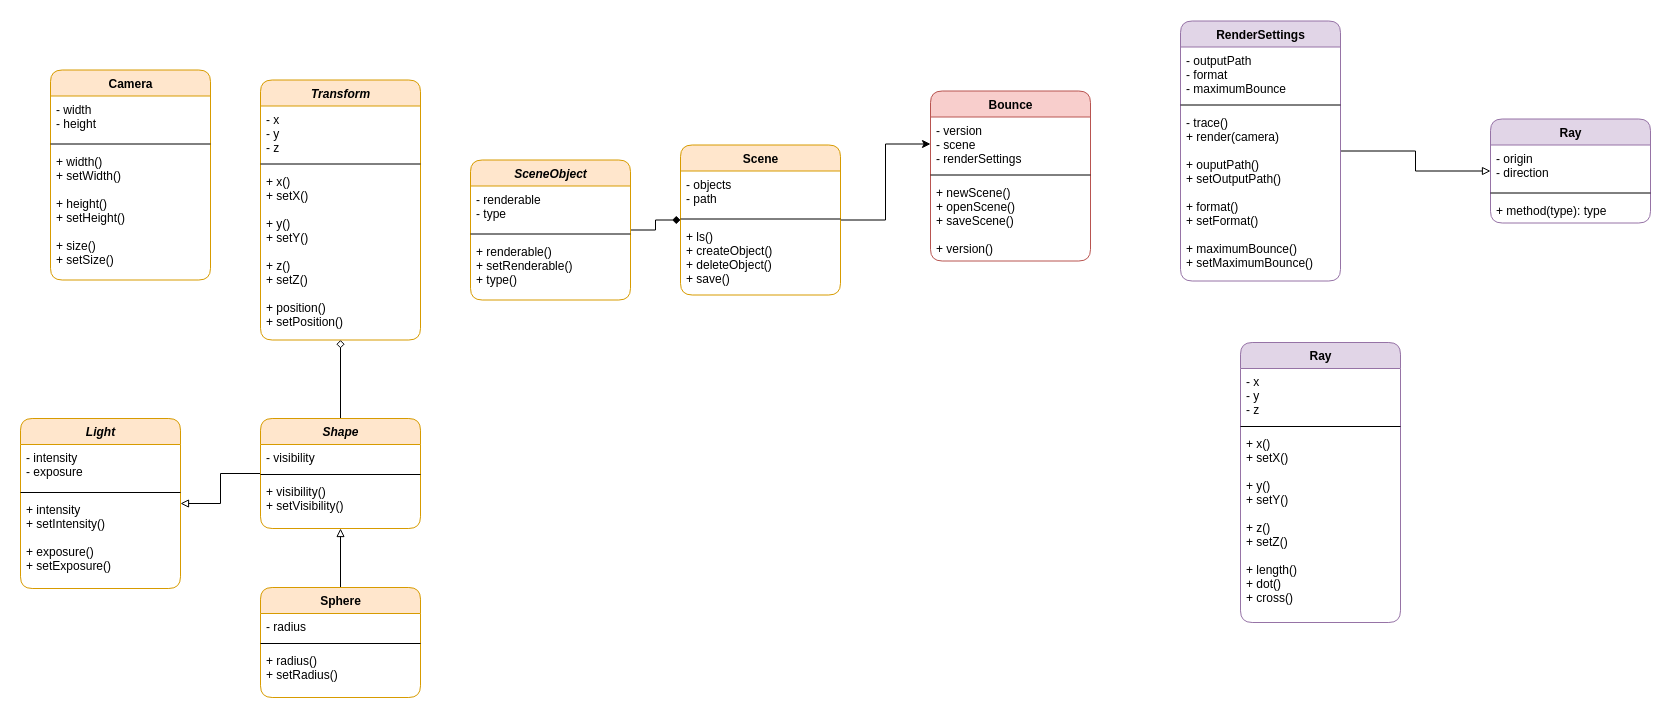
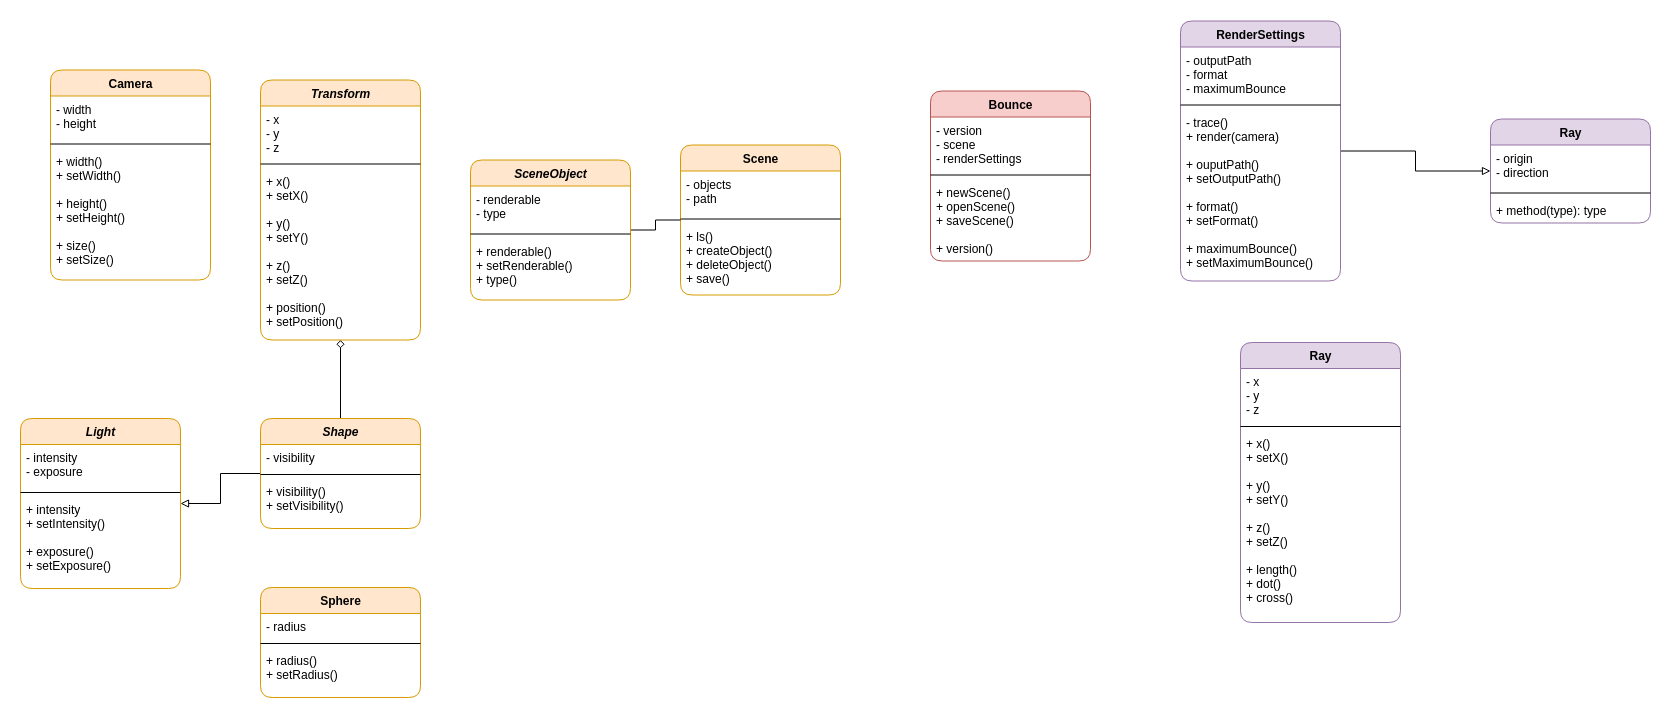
(886, 185) -> none
(672, 220) -> (675, 220)
(341, 562) -> none
